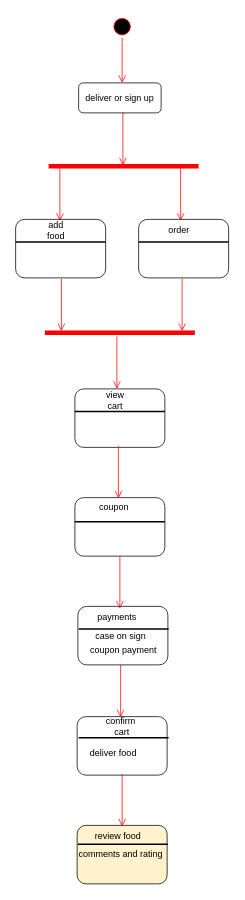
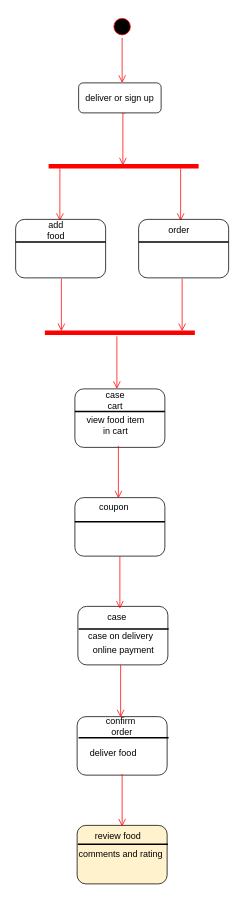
(115, 400) -> (115, 400)
none -> (116, 425)
(118, 618) -> (118, 618)
(122, 636) -> (122, 636)
(123, 651) -> (123, 651)
(122, 726) -> (122, 726)
